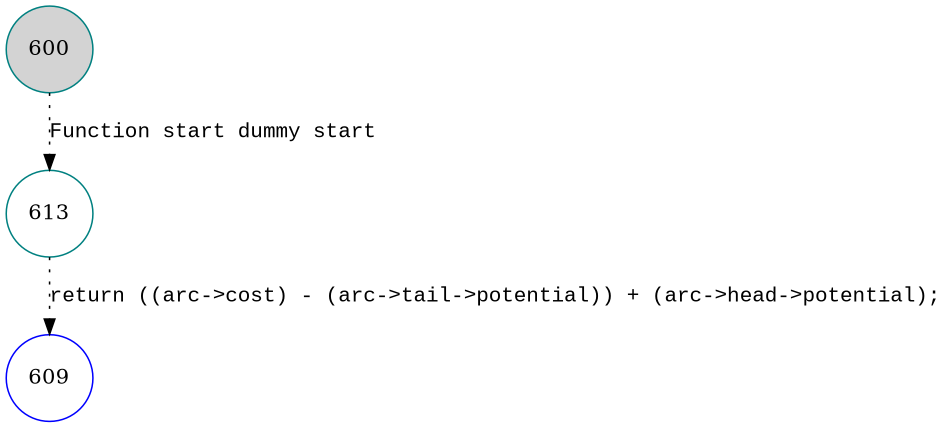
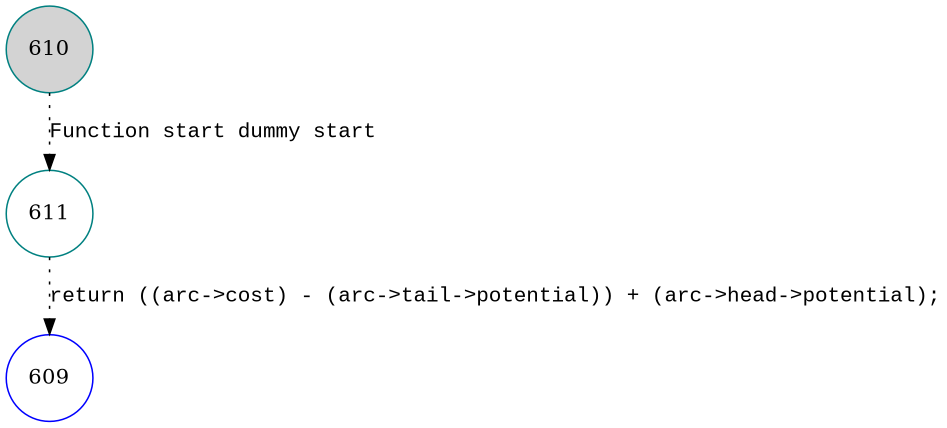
(50, 49) -> (50, 49)
(50, 214) -> (50, 214)
